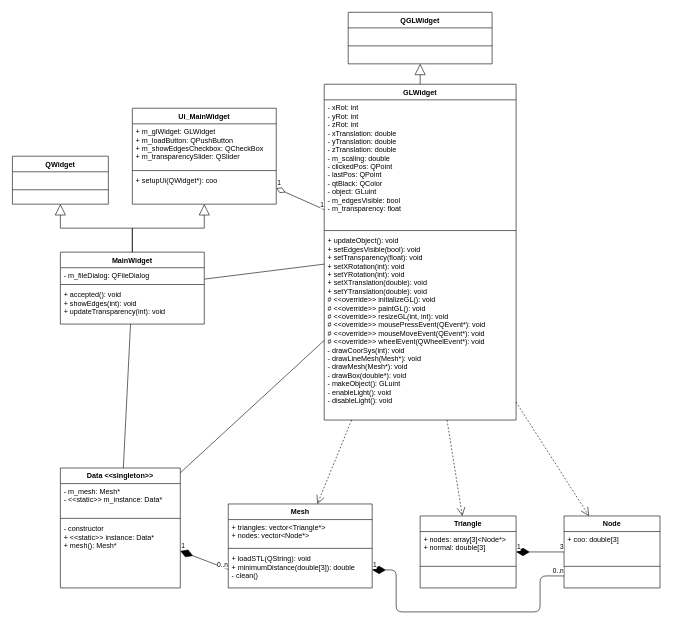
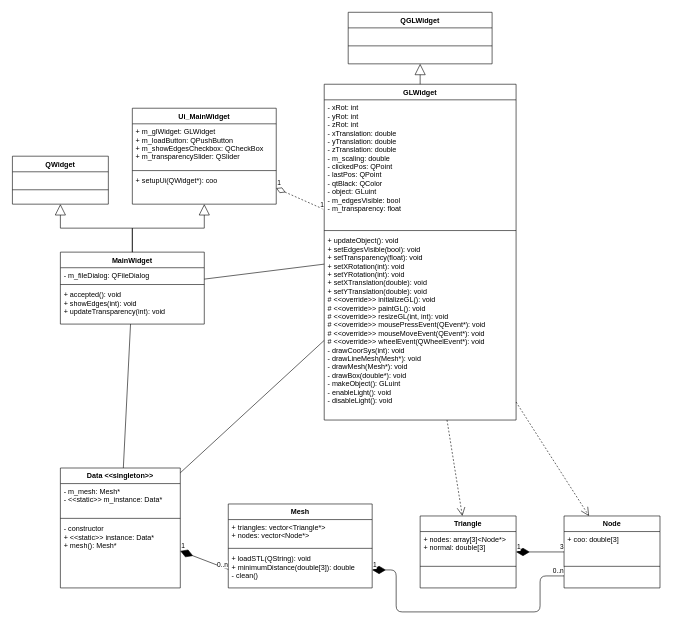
(304, 201) -> (304, 201)
(335, 462) -> none
